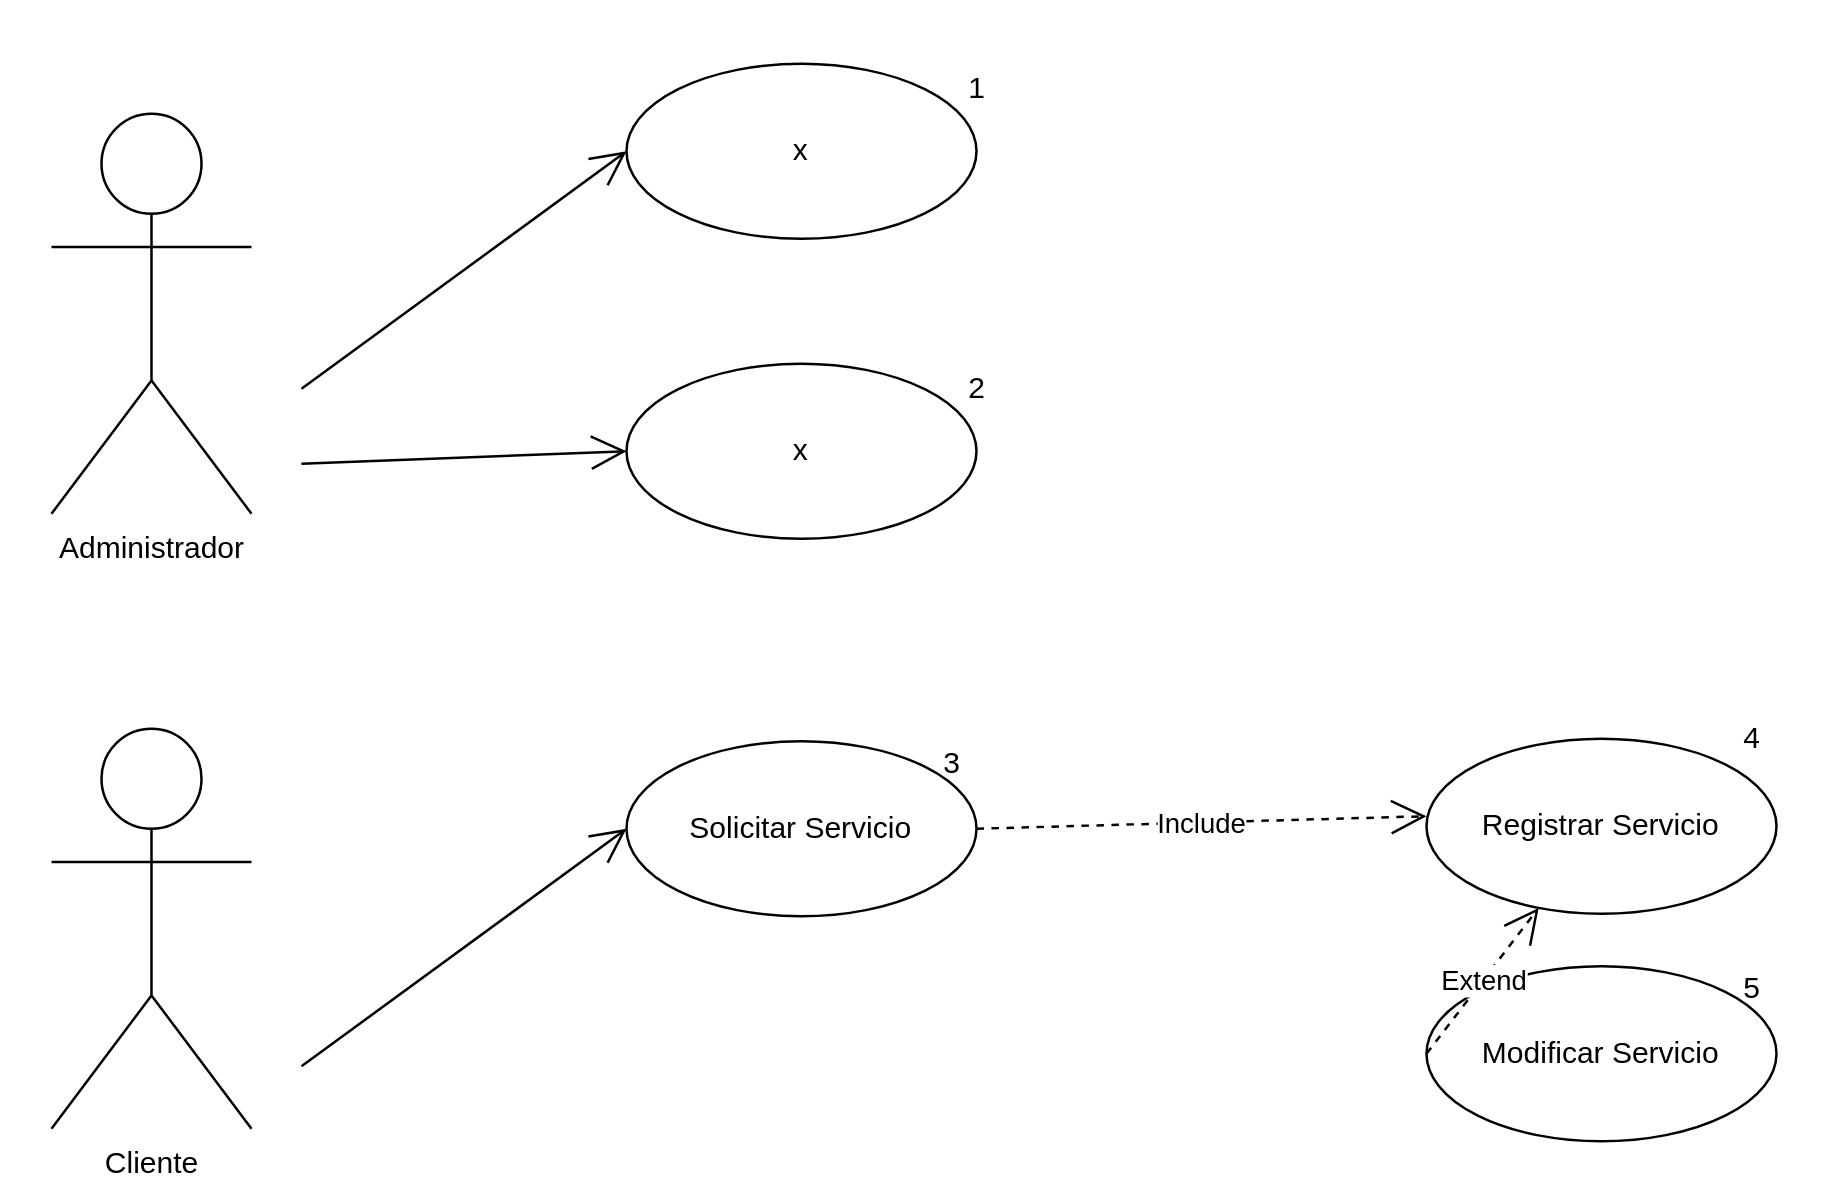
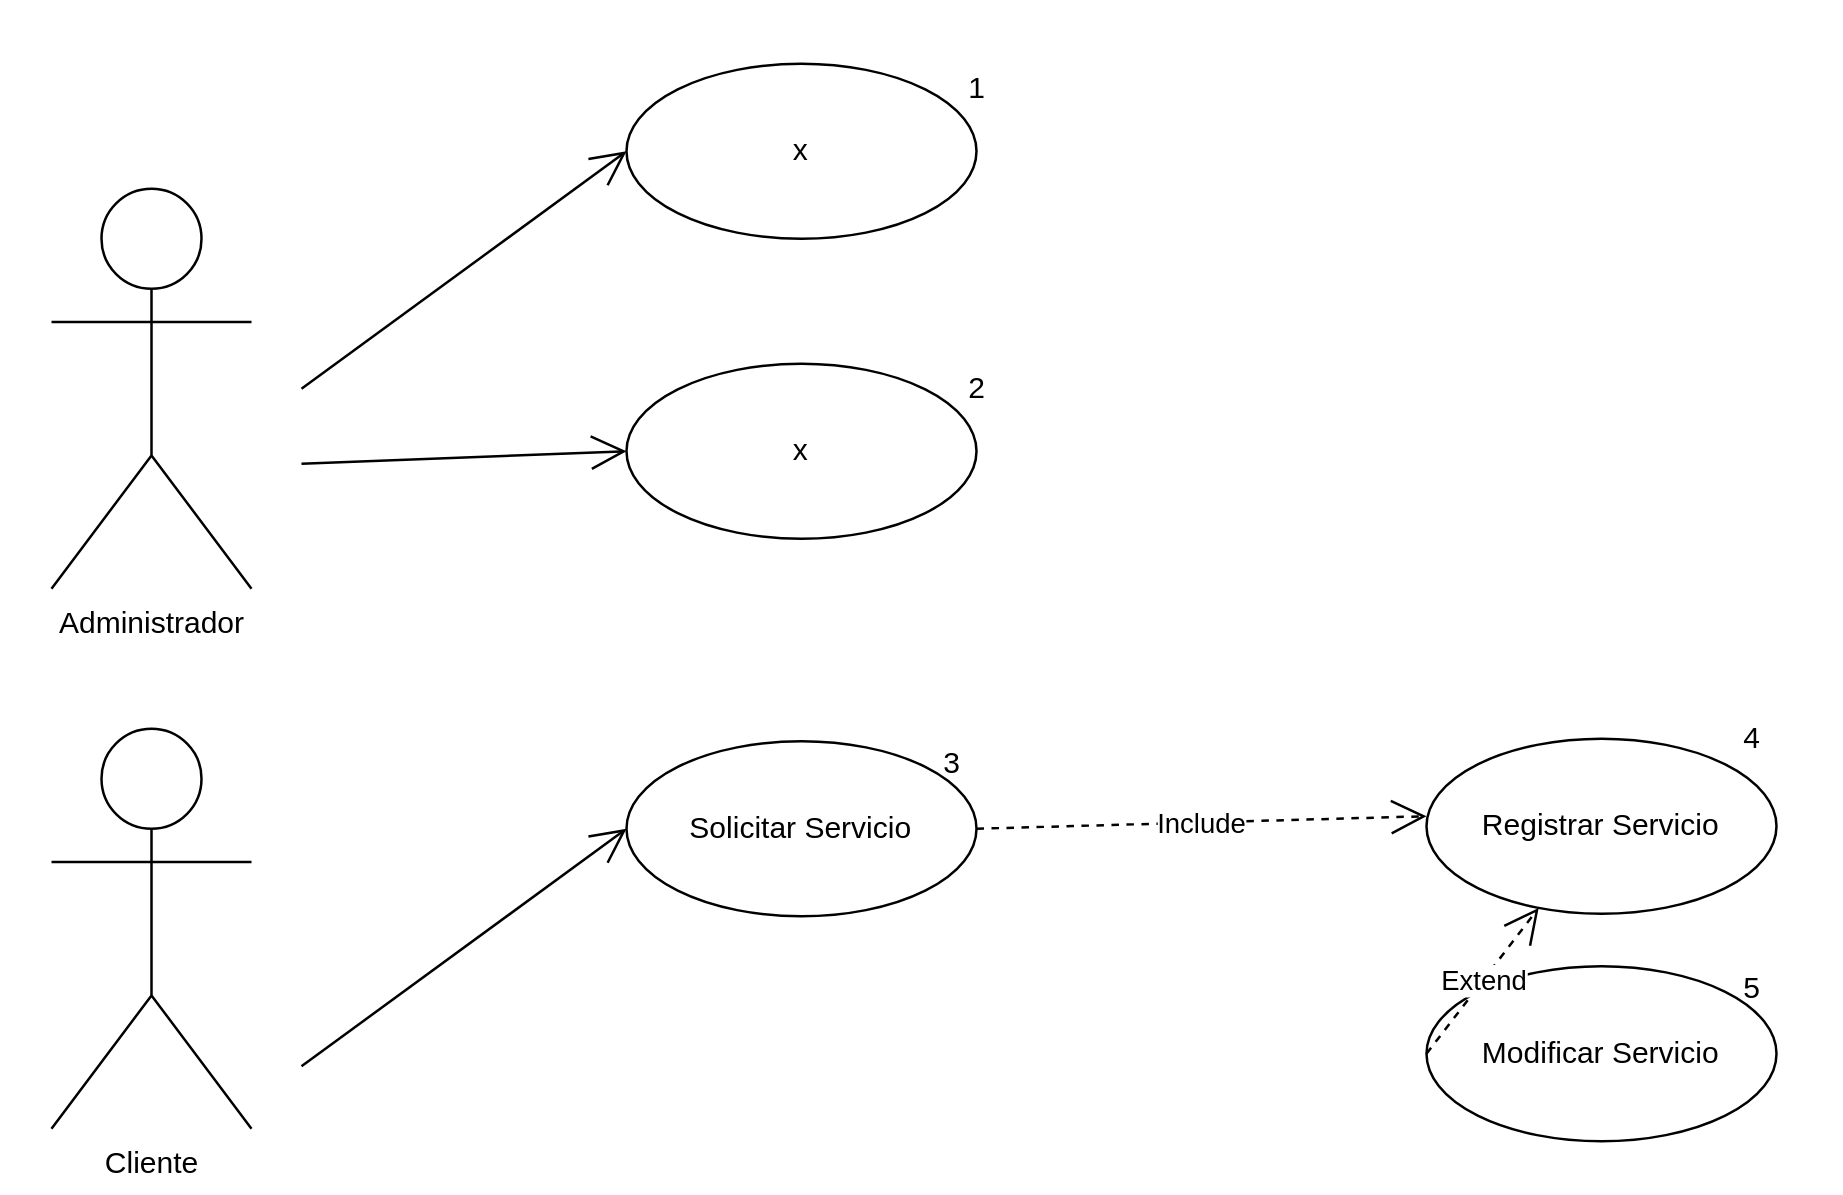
(151, 314) -> (151, 389)
